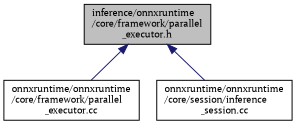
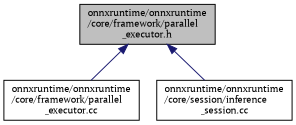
(148, 24) -> (148, 24)
